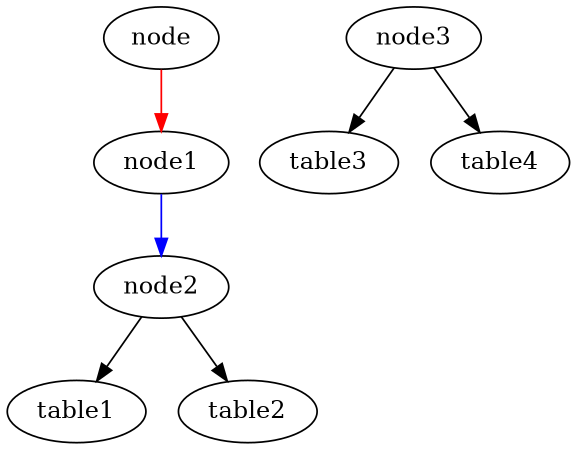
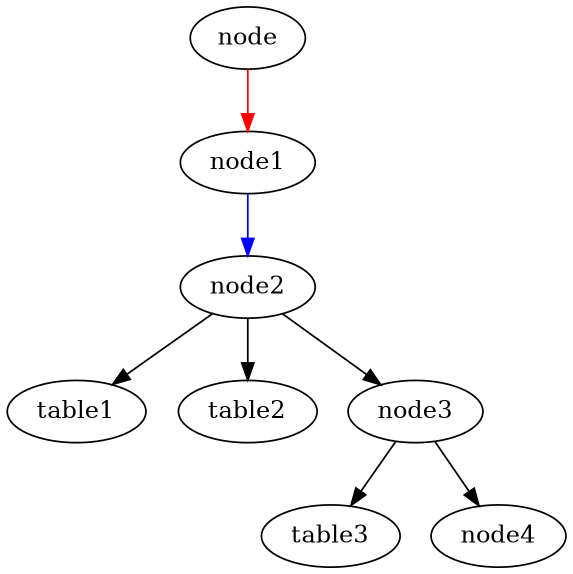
(500, 163) -> (499, 536)
none -> (325, 344)
